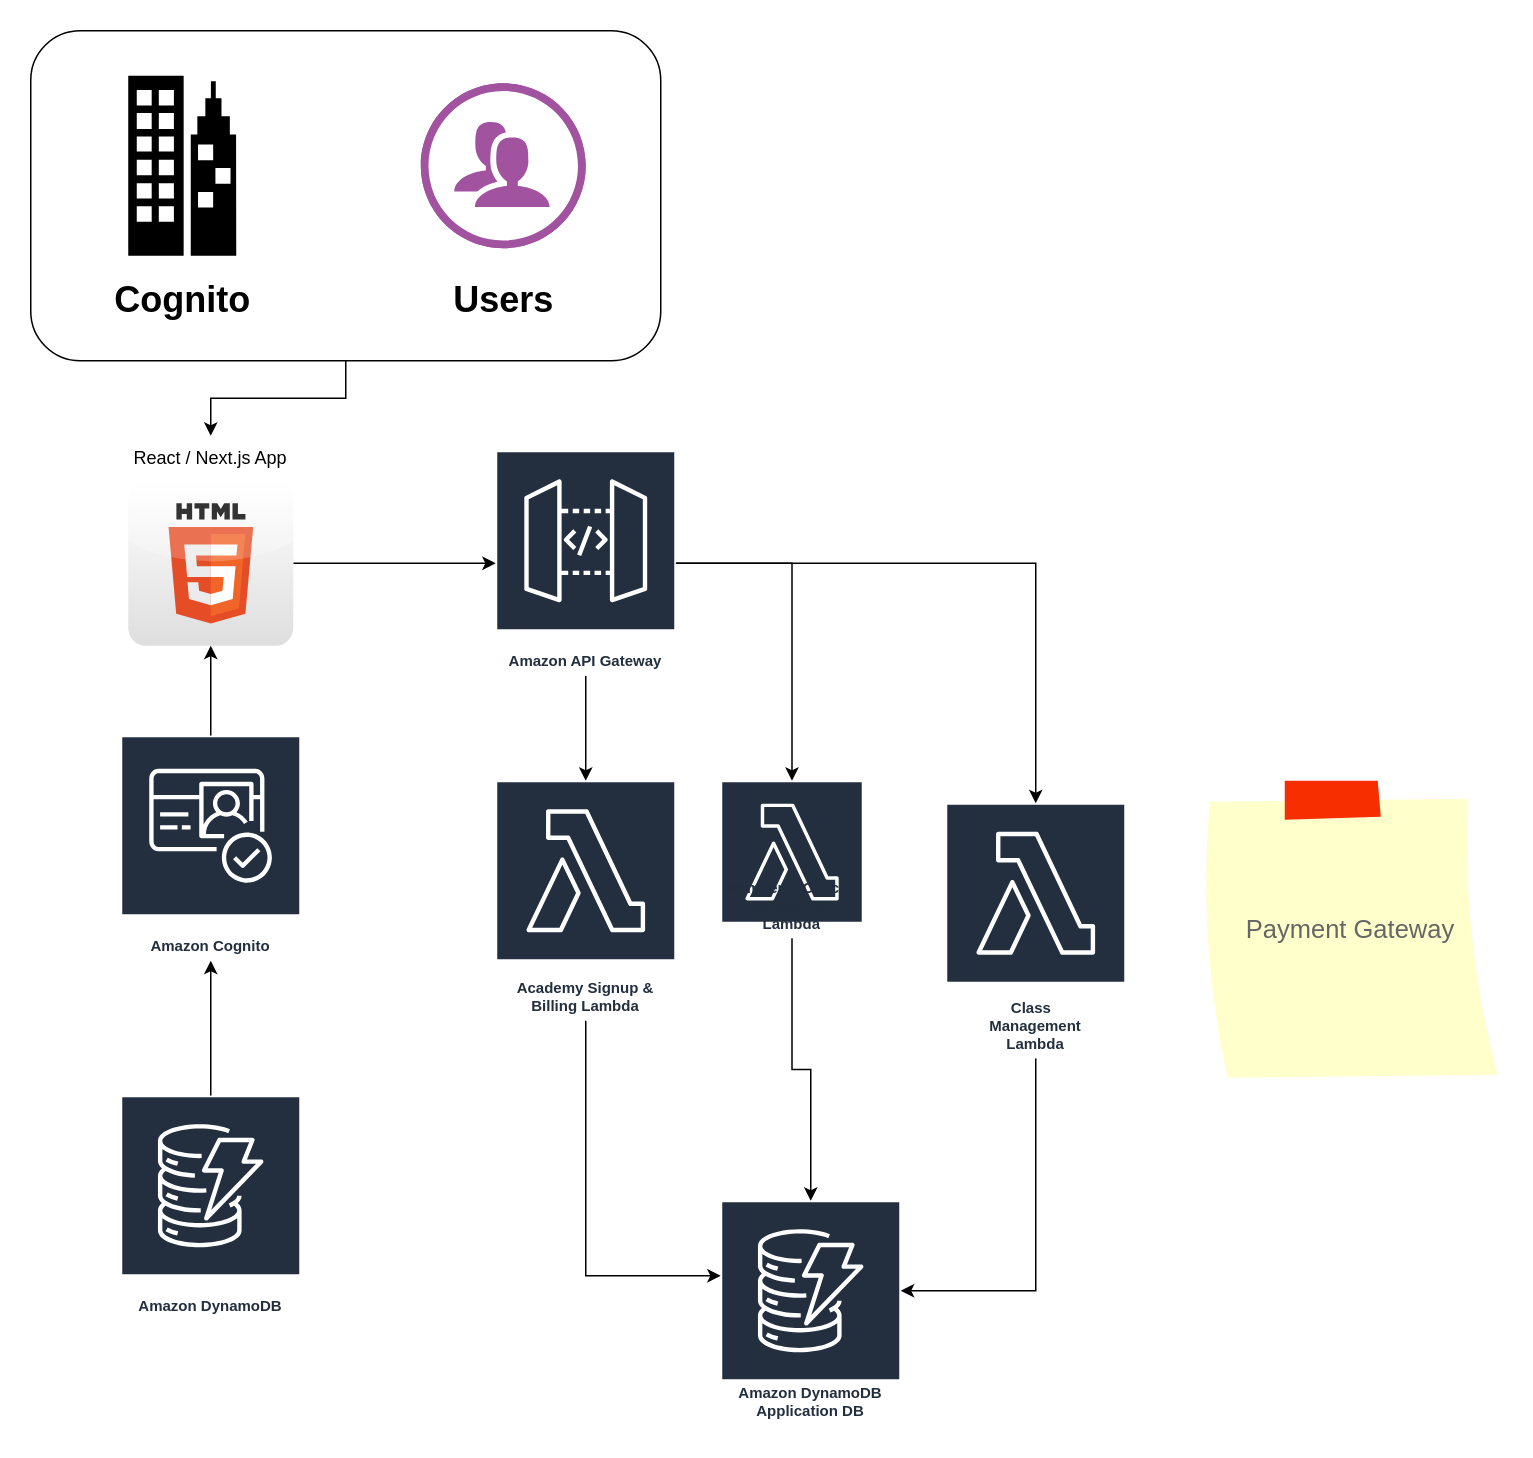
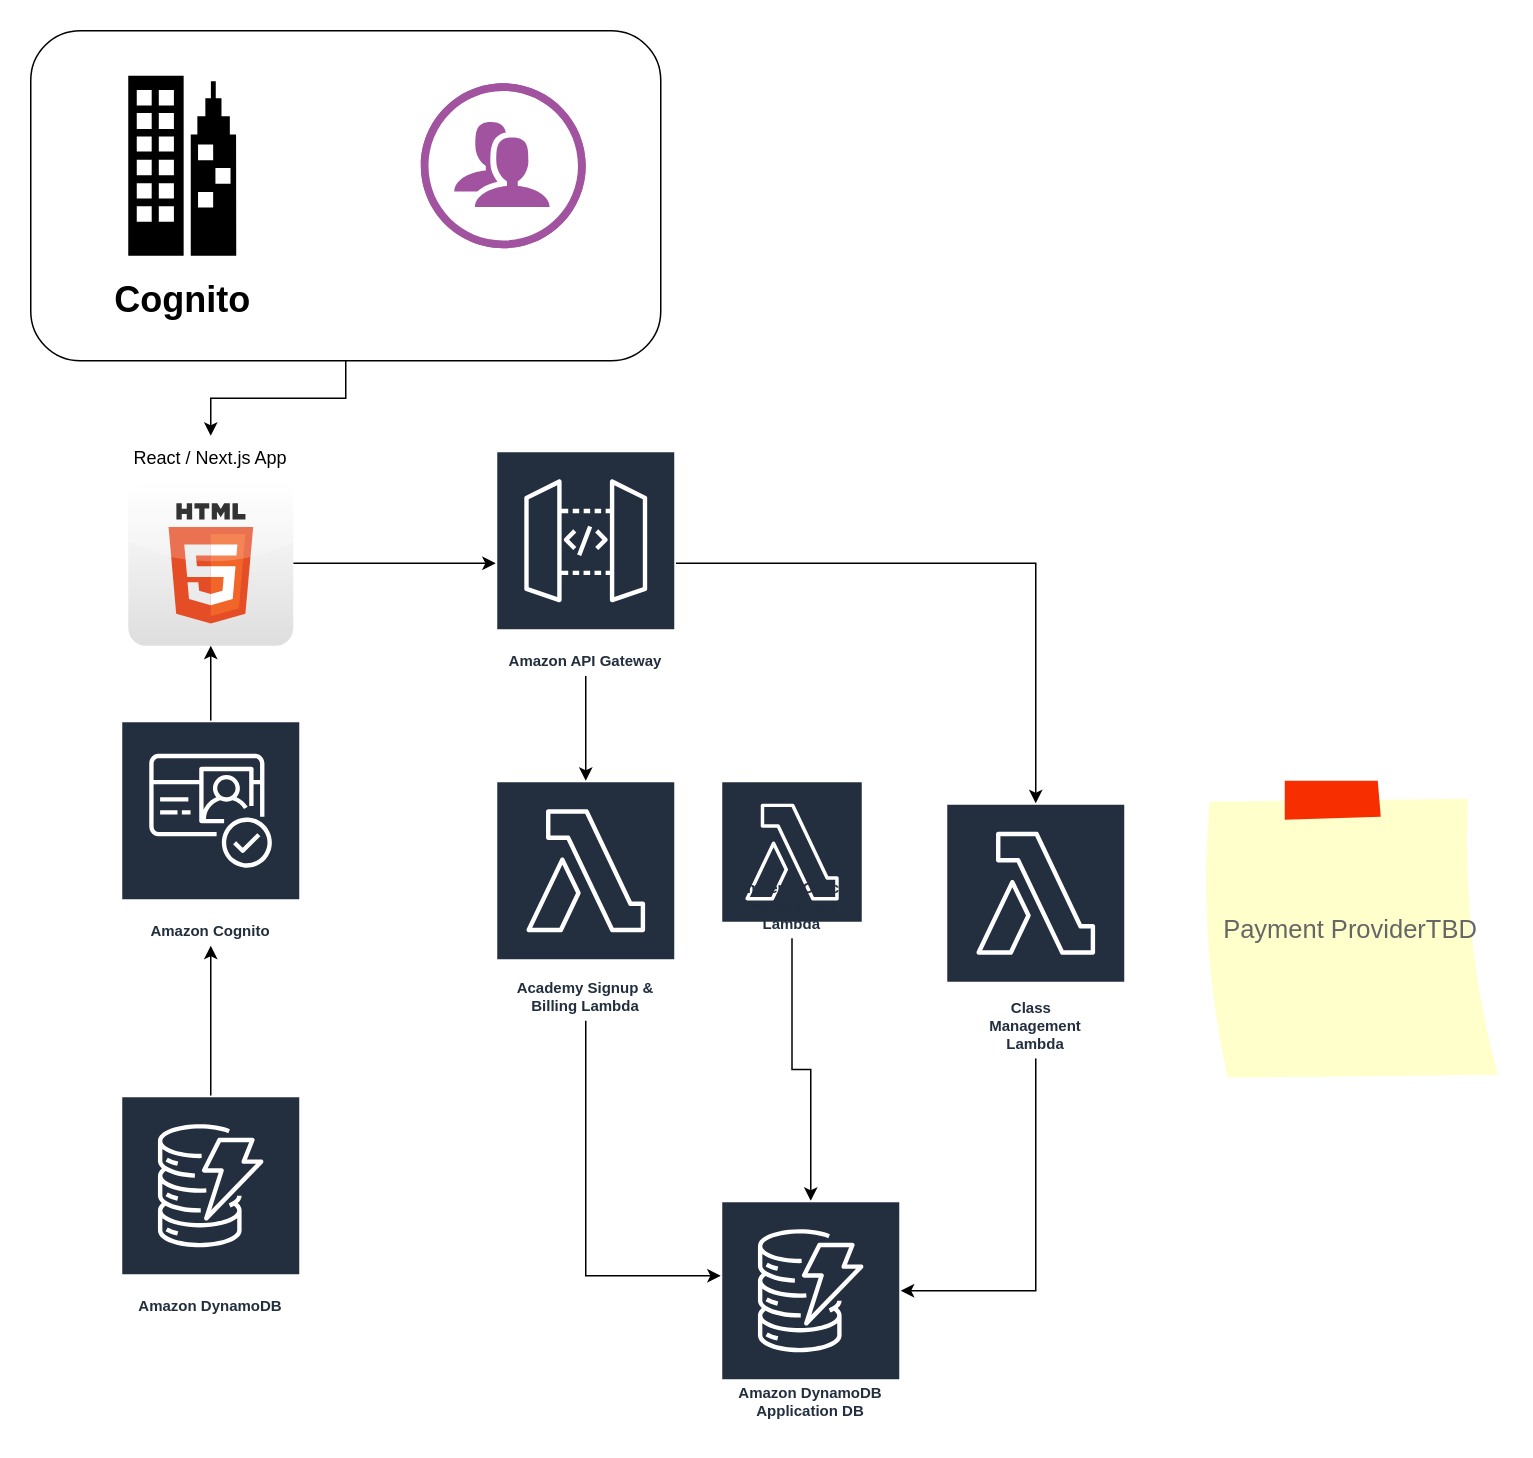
(503, 301) -> none
(792, 669) -> none
(211, 848) -> (211, 833)
(1351, 931) -> (1351, 931)
